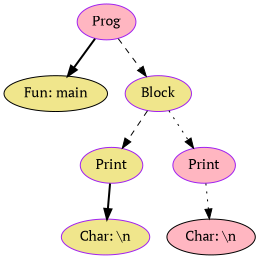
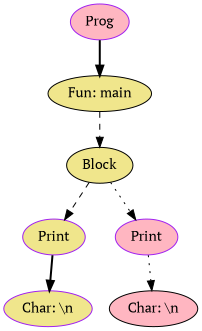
(129, 53) -> (100, 125)
(158, 94) -> (100, 165)
